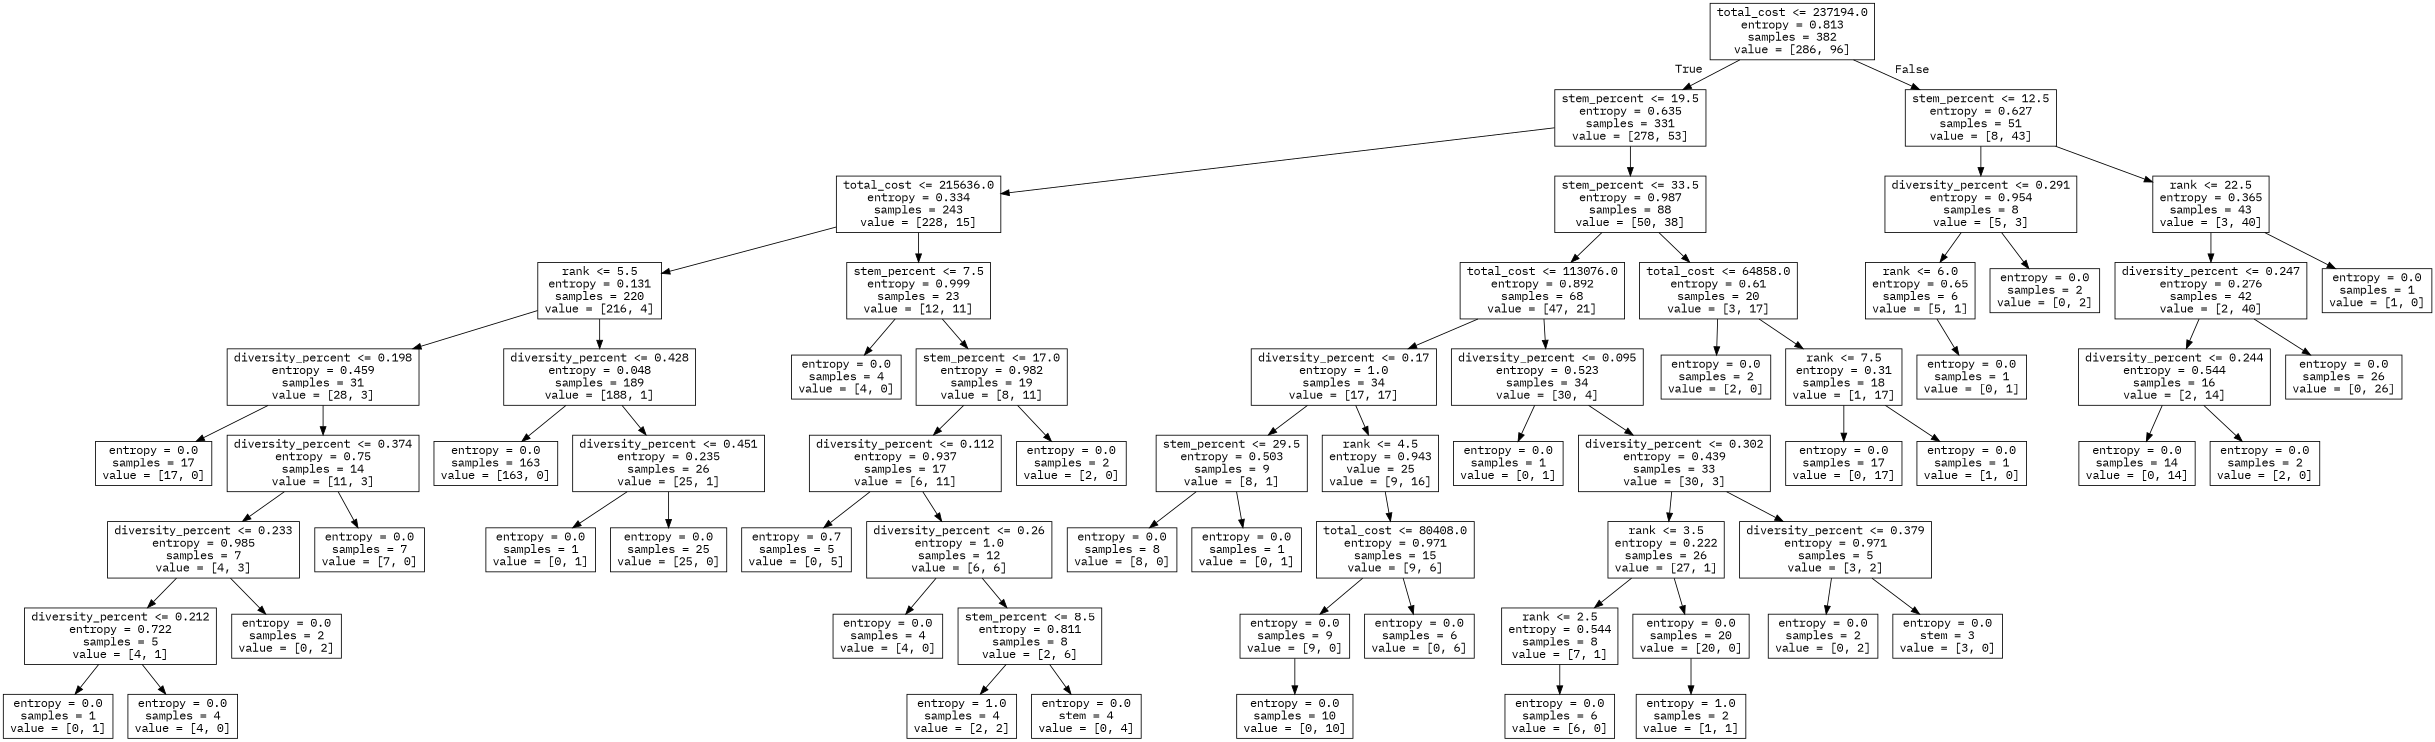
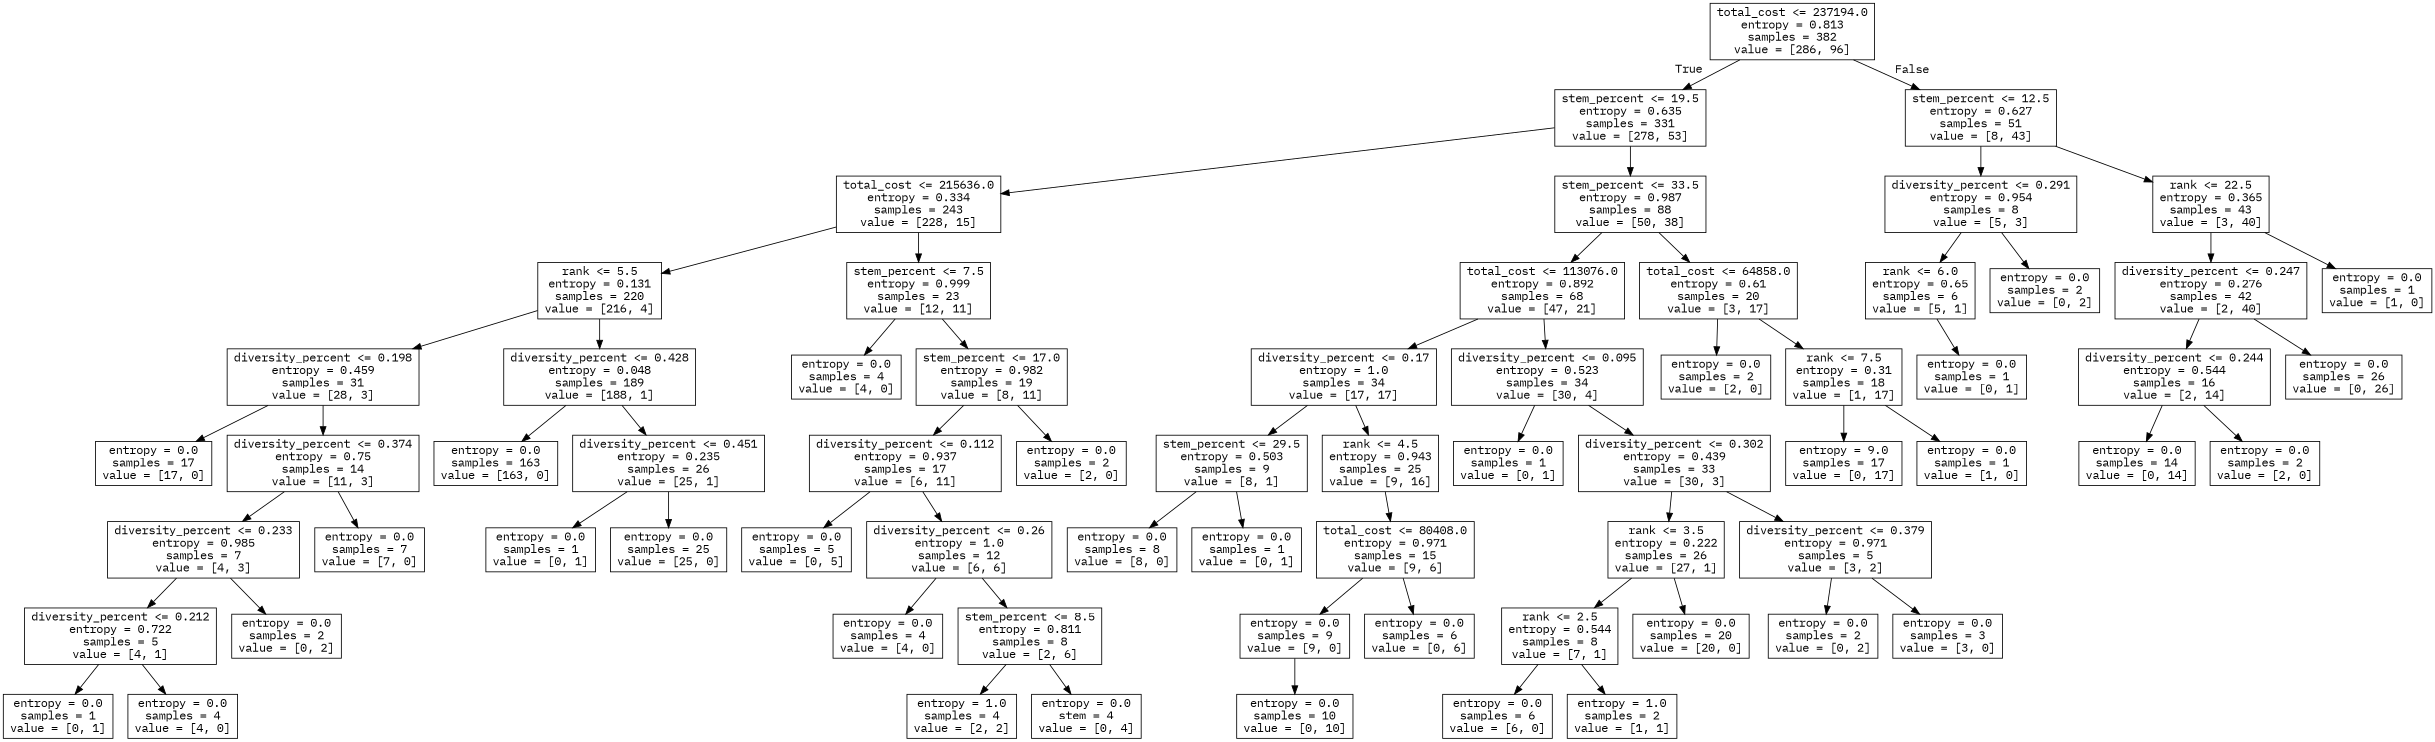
(1380, 463) -> (1380, 463)
(1844, 463) -> (1844, 463)
(797, 550) -> (797, 550)
(1948, 636) -> (1948, 636)
(1691, 672) -> (1591, 676)
